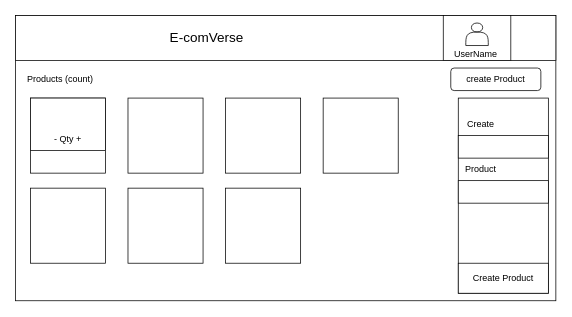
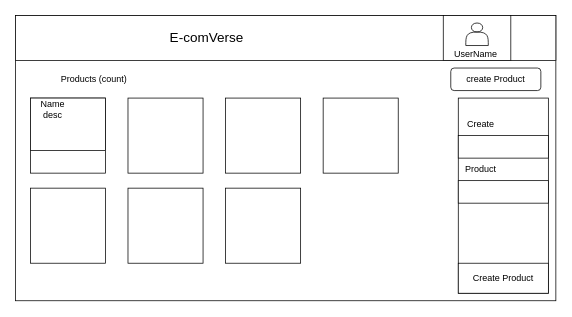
(60, 79) -> (94, 79)
none -> (53, 109)
(68, 139) -> none
